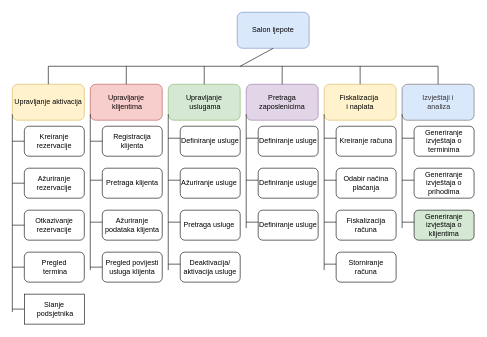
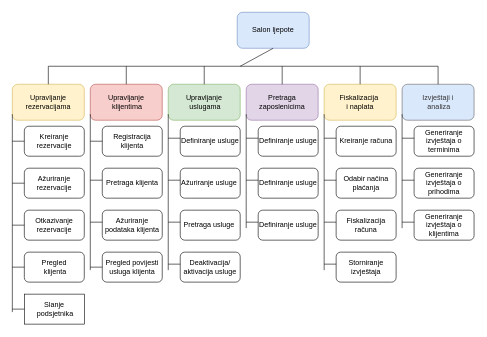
(48, 102) -> (48, 102)
(444, 225) -> (444, 225)
(54, 267) -> (54, 267)
(366, 267) -> (366, 267)
